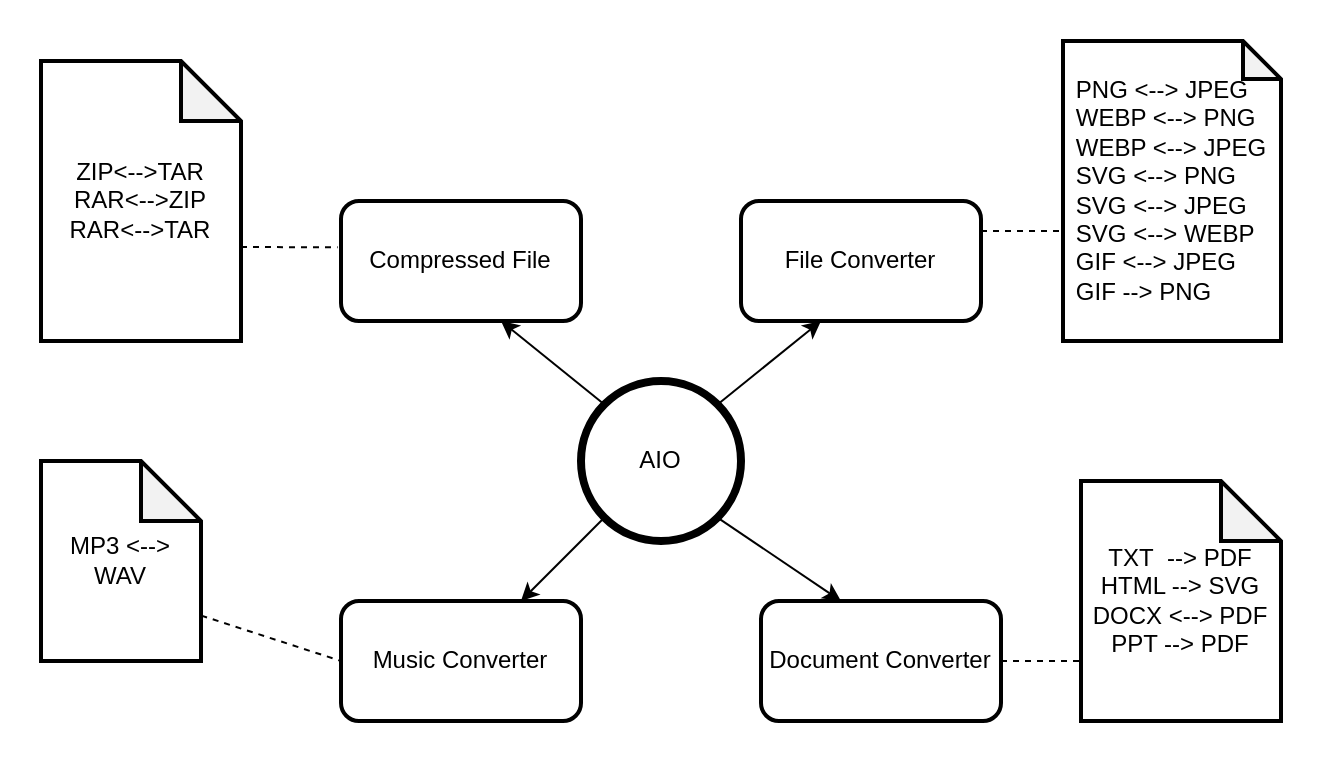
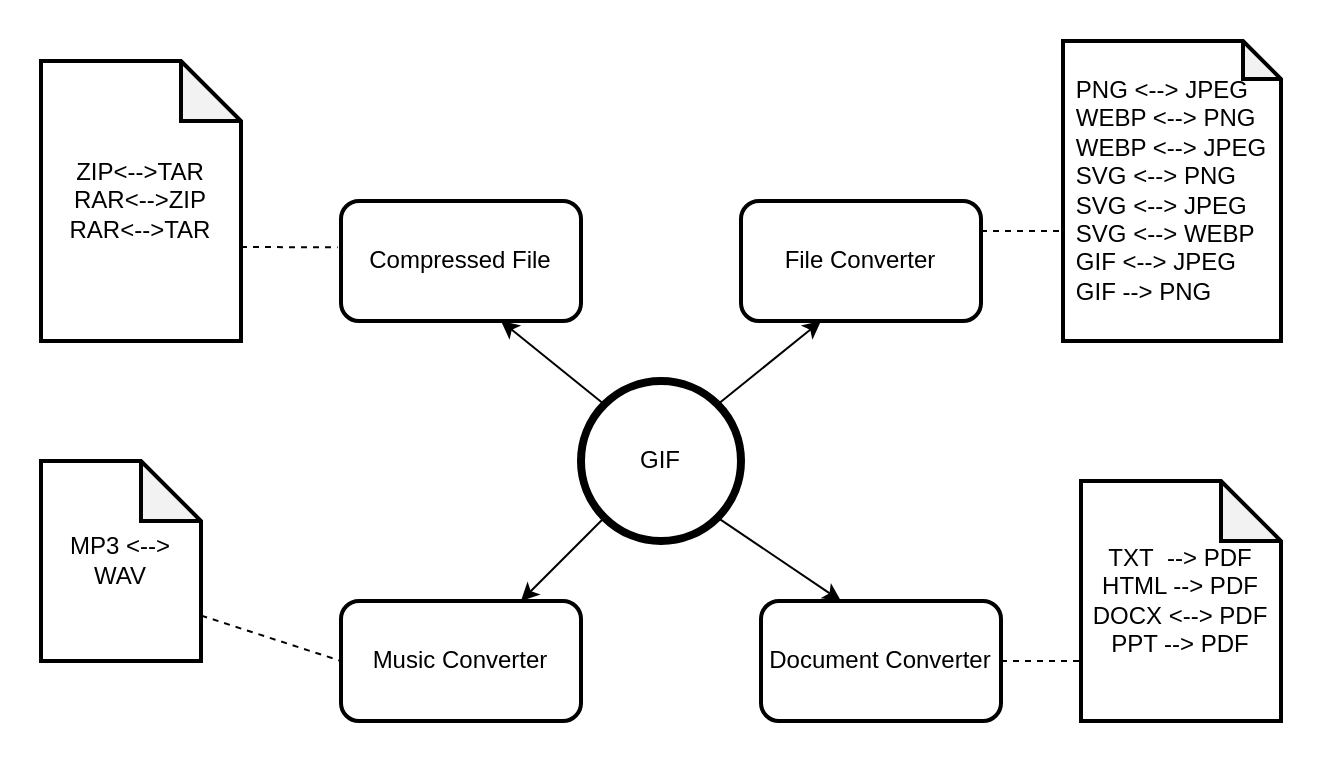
(661, 461) -> (661, 461)
(1181, 601) -> (1181, 601)
